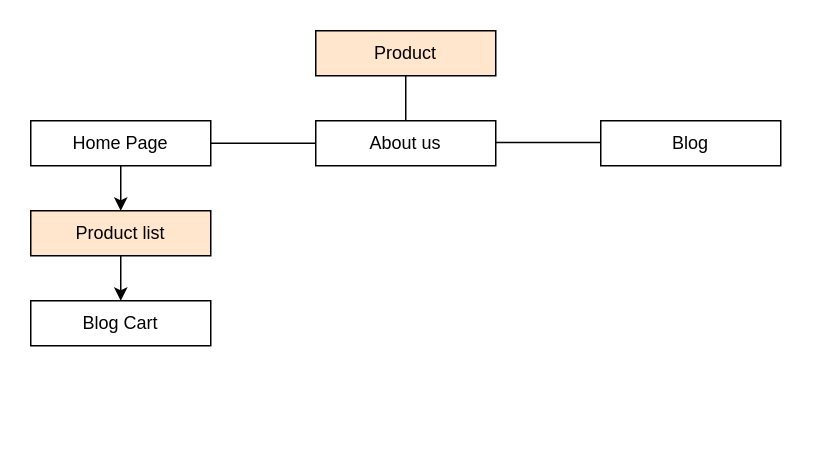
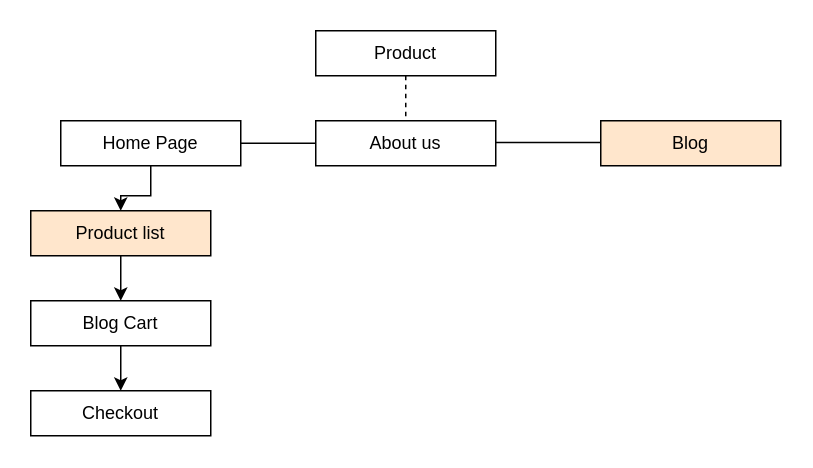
(406, 53) -> (406, 53)
(406, 99) -> (406, 99)
(121, 143) -> (151, 143)
(691, 143) -> (691, 143)
none -> (121, 374)
none -> (121, 413)
